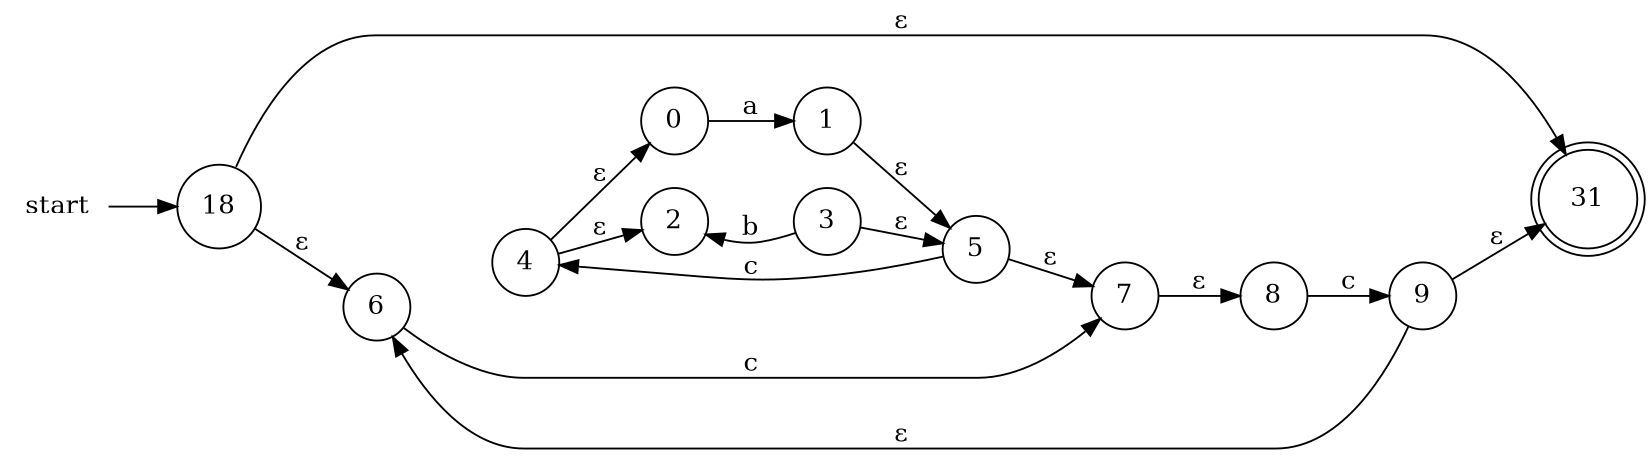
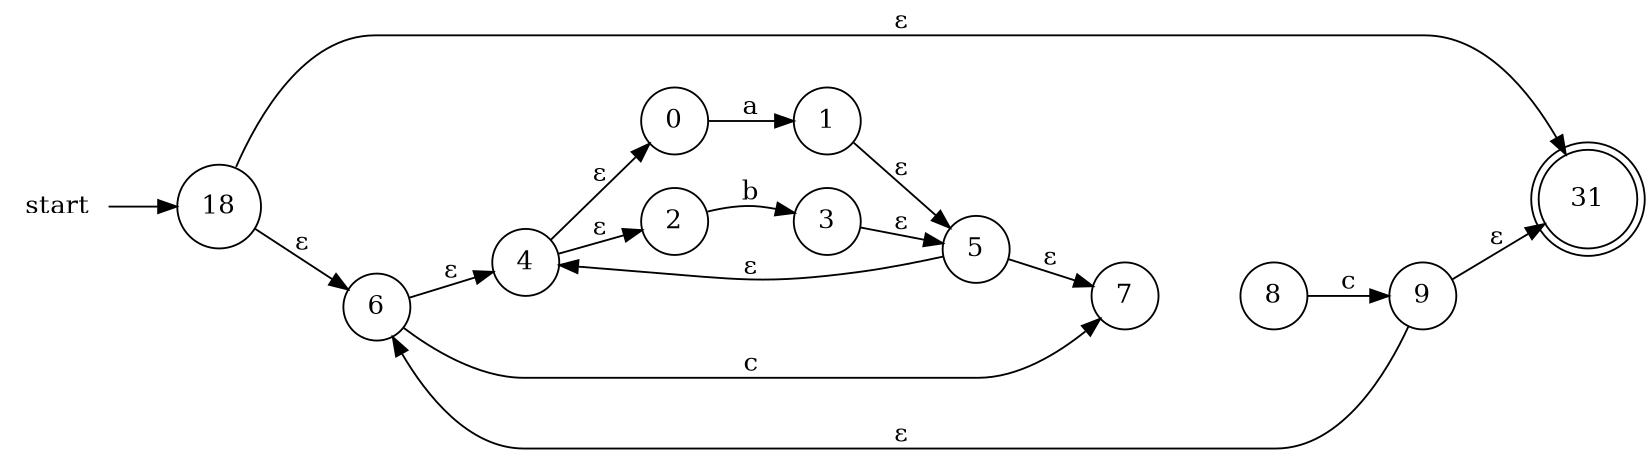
(760, 242) -> (742, 206)
(751, 267) -> (751, 267)
none -> (442, 288)
(1190, 296) -> none
